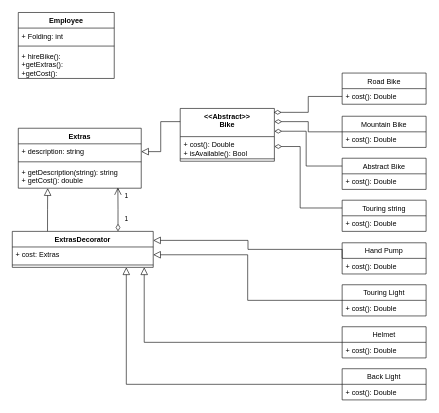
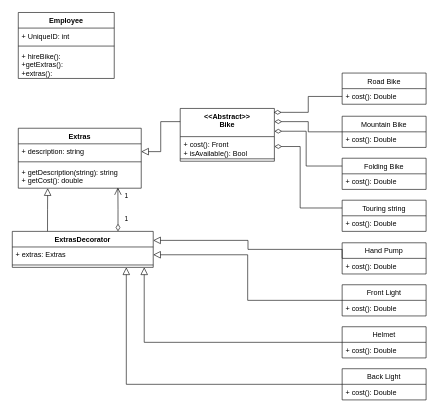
(44, 36) -> (47, 36)
(44, 56) -> (44, 56)
(212, 145) -> (211, 145)
(384, 166) -> (384, 166)
(41, 255) -> (45, 255)
(384, 293) -> (384, 293)
